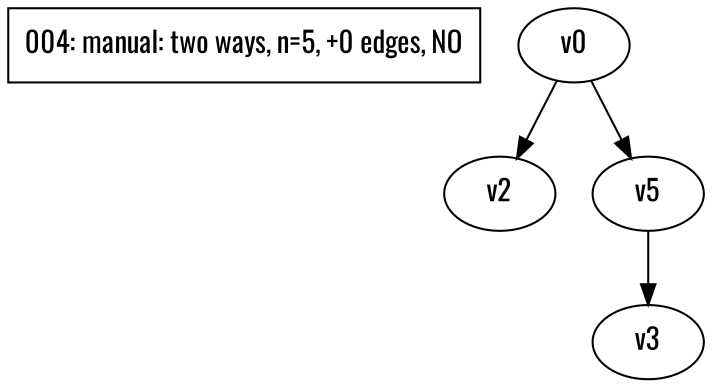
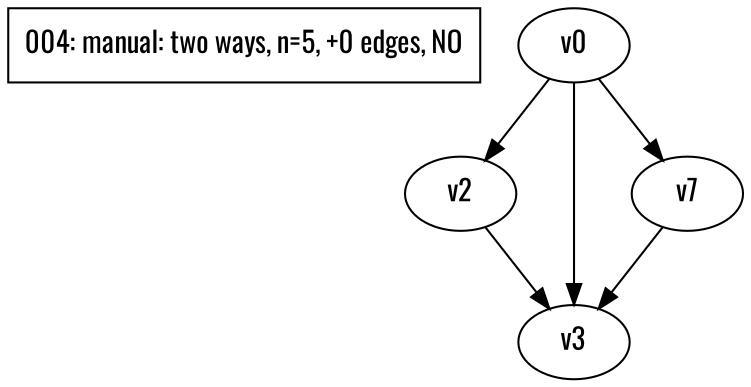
none -> (574, 183)
(648, 194) -> (687, 194)
none -> (511, 260)
